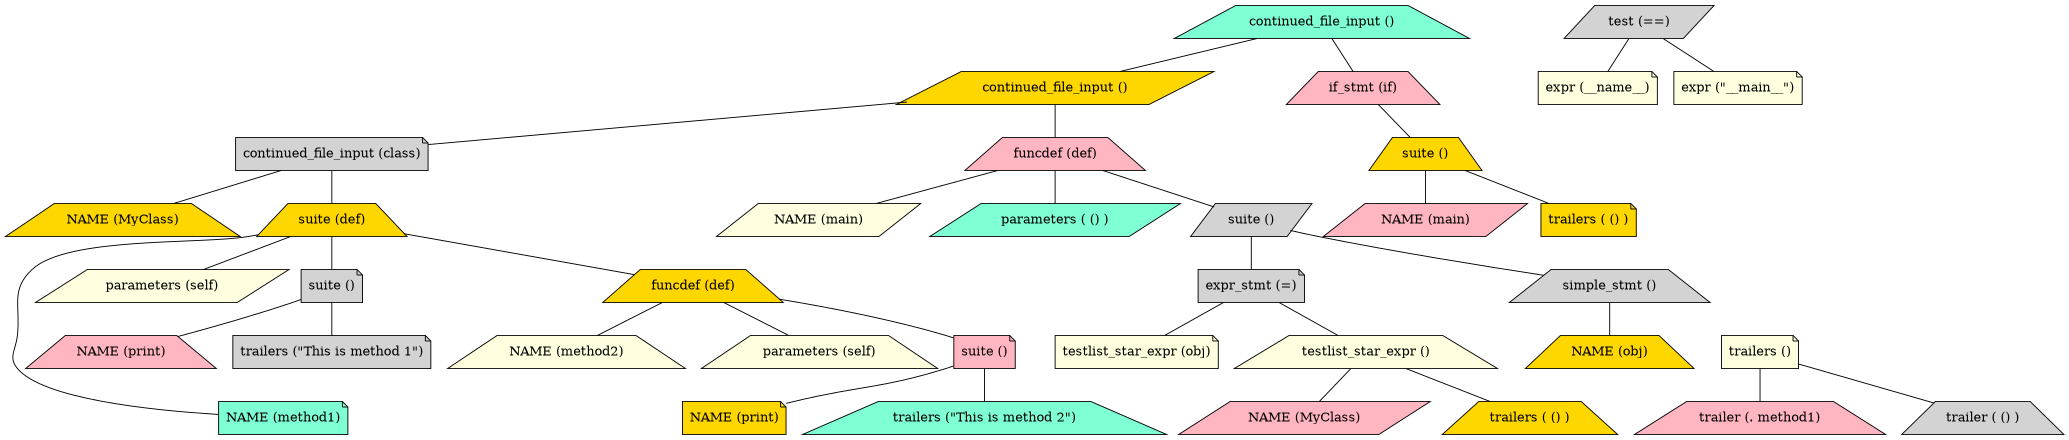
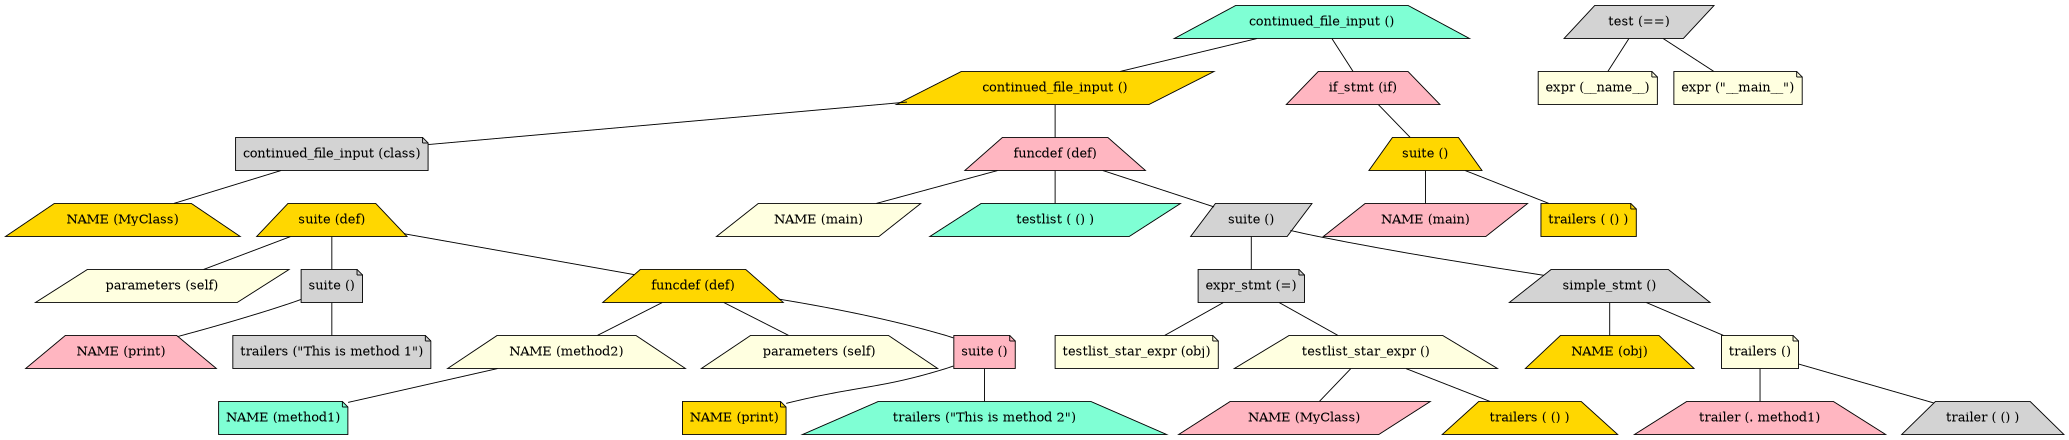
(332, 187) -> none
(1055, 220) -> (1055, 220)
(18, 307) -> (423, 385)
none -> (1685, 319)
